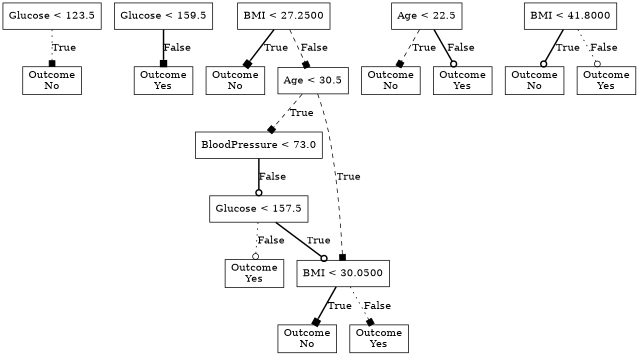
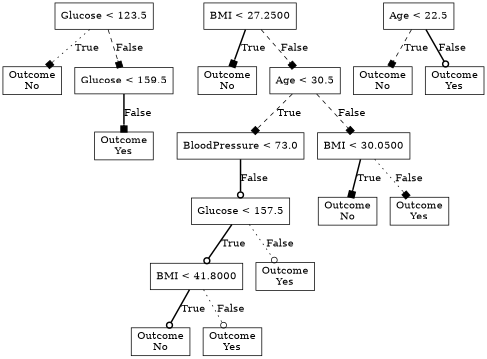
none -> (113, 45)
(349, 177) -> (352, 113)
(299, 239) -> (220, 241)
